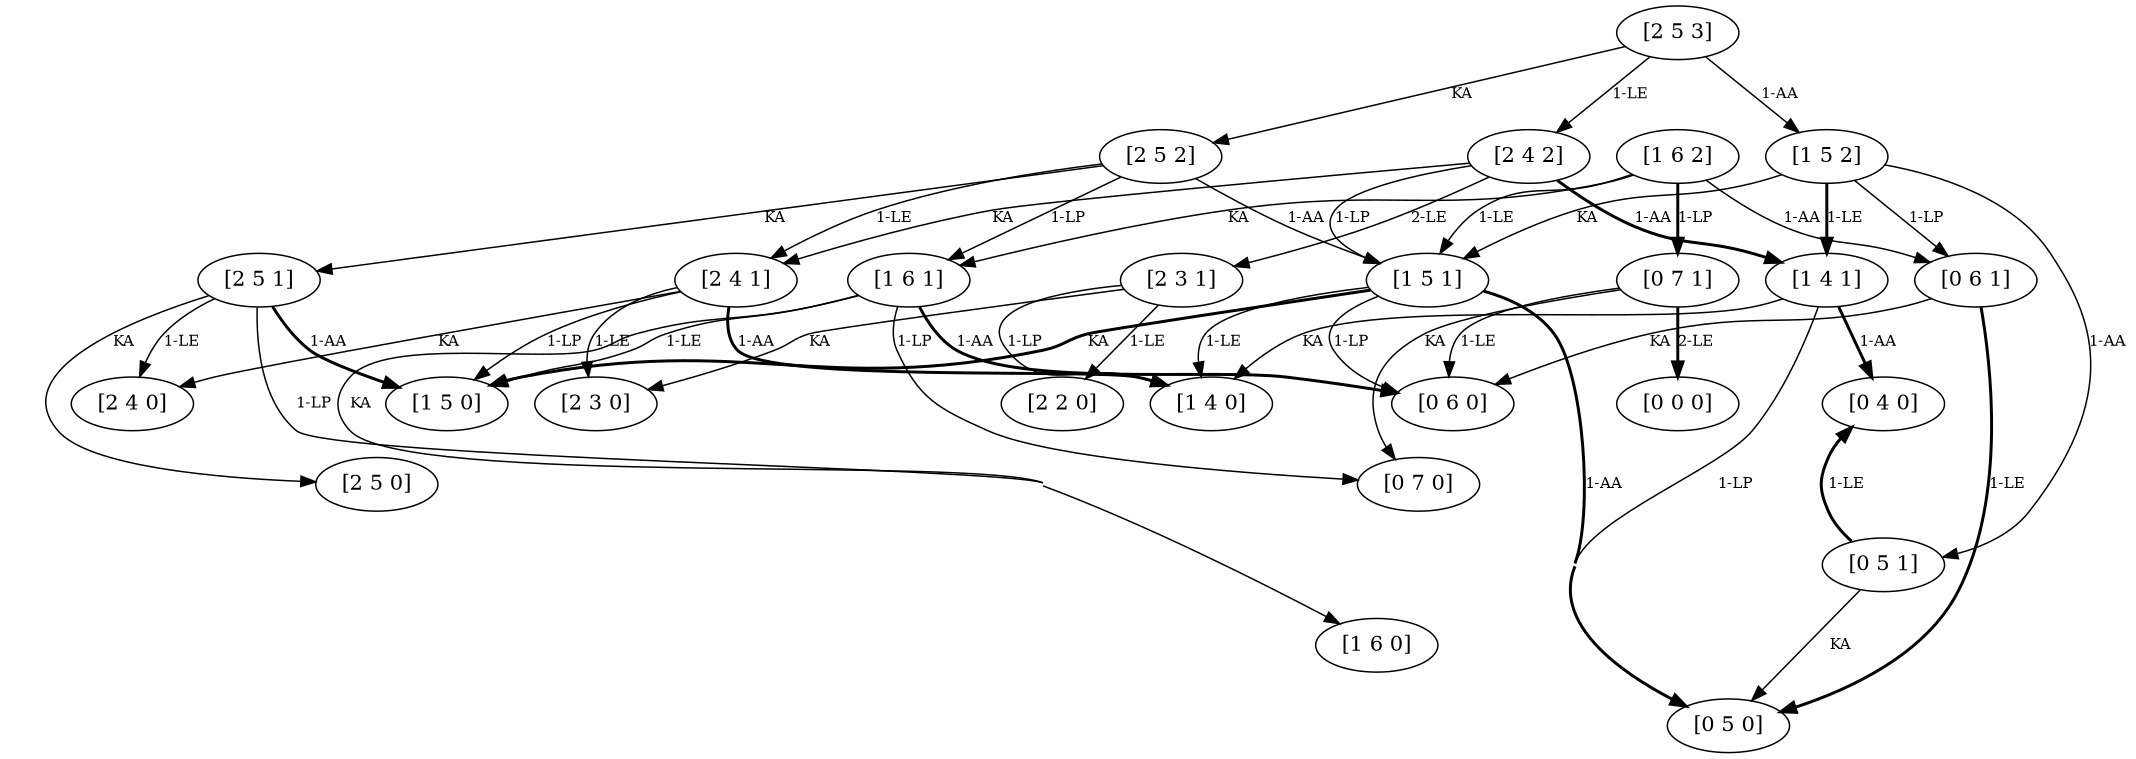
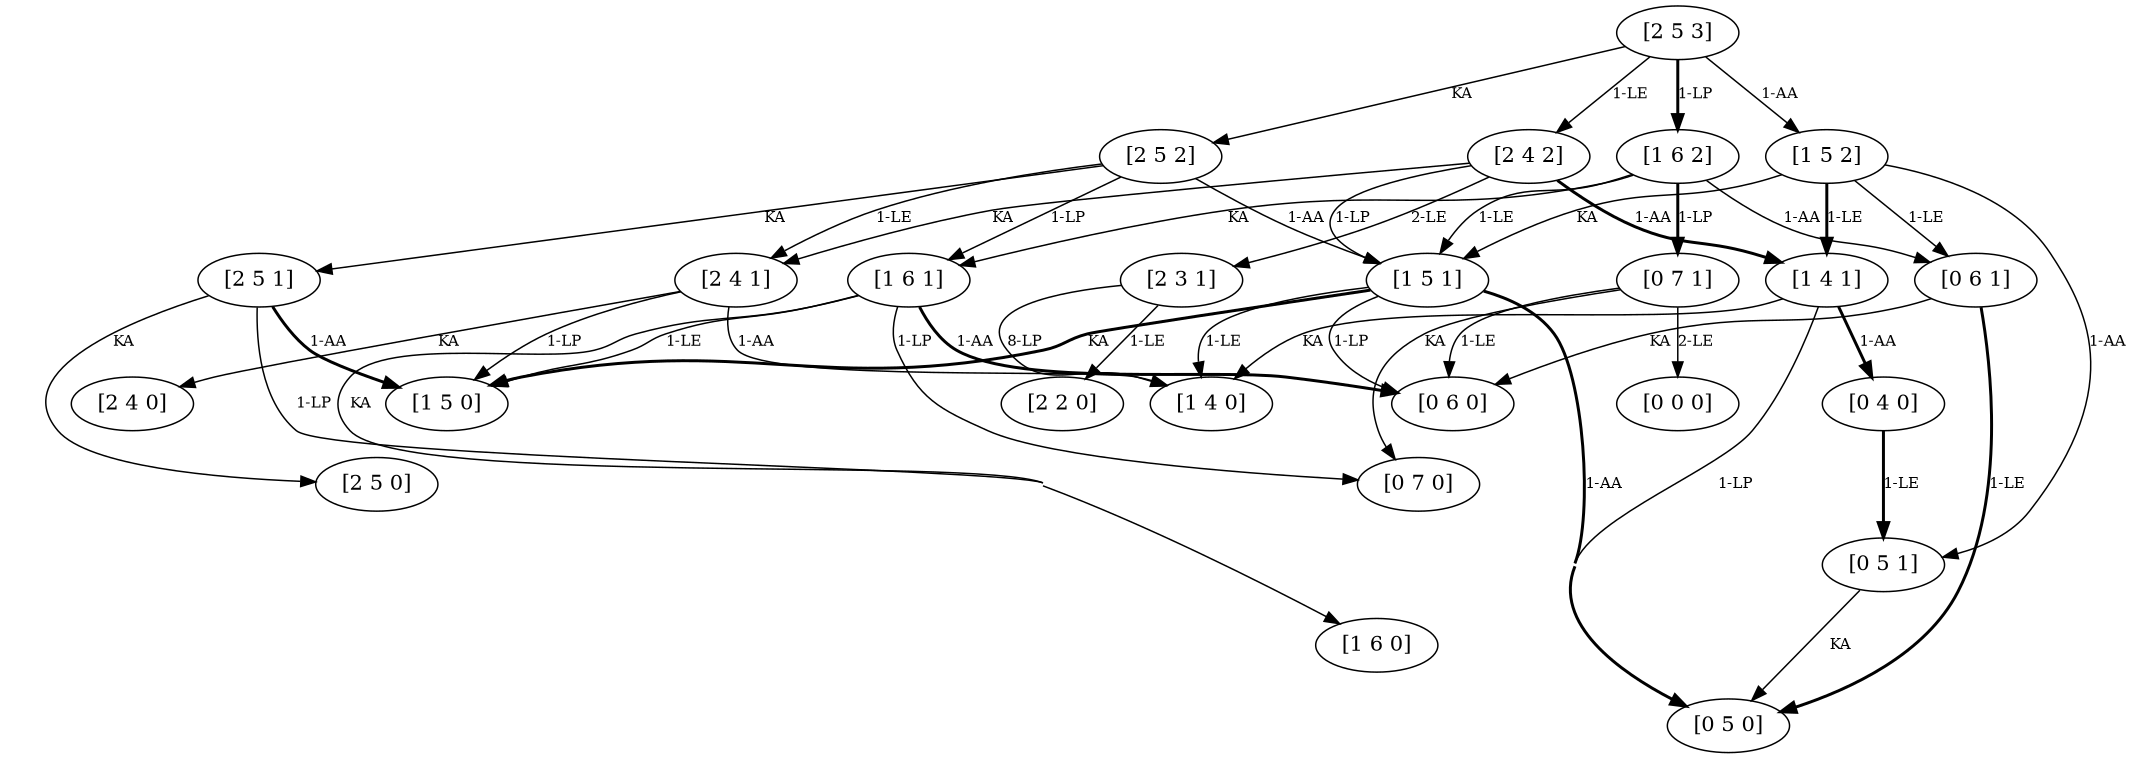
none -> (1678, 87)
(1927, 218) -> (1927, 218)
(174, 324) -> none
(1678, 339) -> (1678, 339)
(1025, 342) -> (1025, 342)
(956, 373) -> (956, 373)
(596, 404) -> none
(1822, 492) -> (1883, 477)
